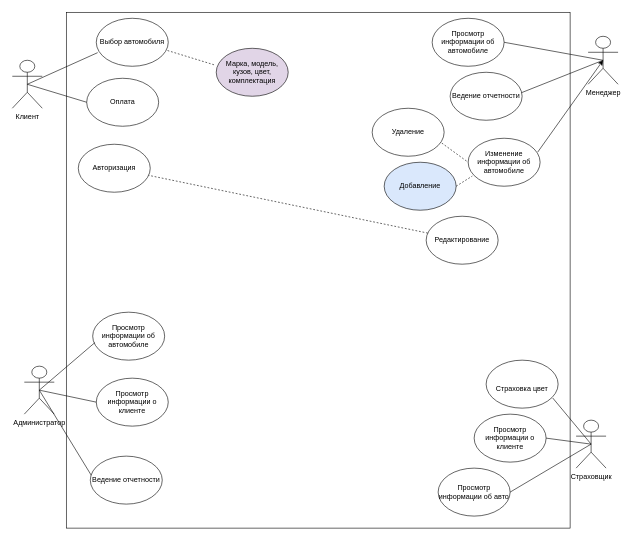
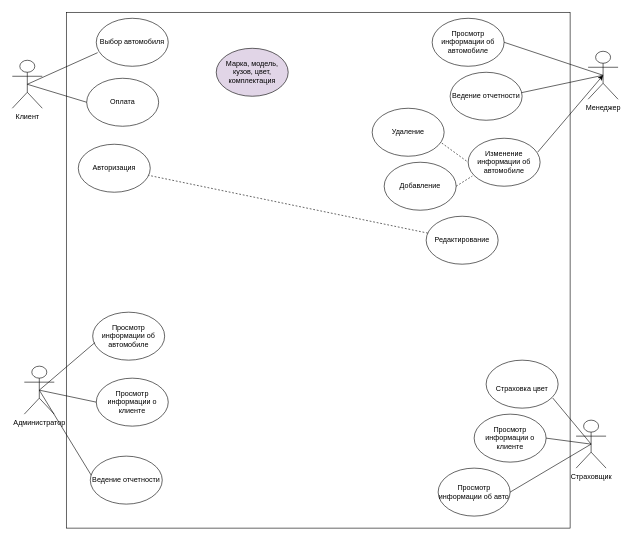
(191, 58) -> none
(603, 60) -> (603, 75)
(420, 186) -> (420, 186)
